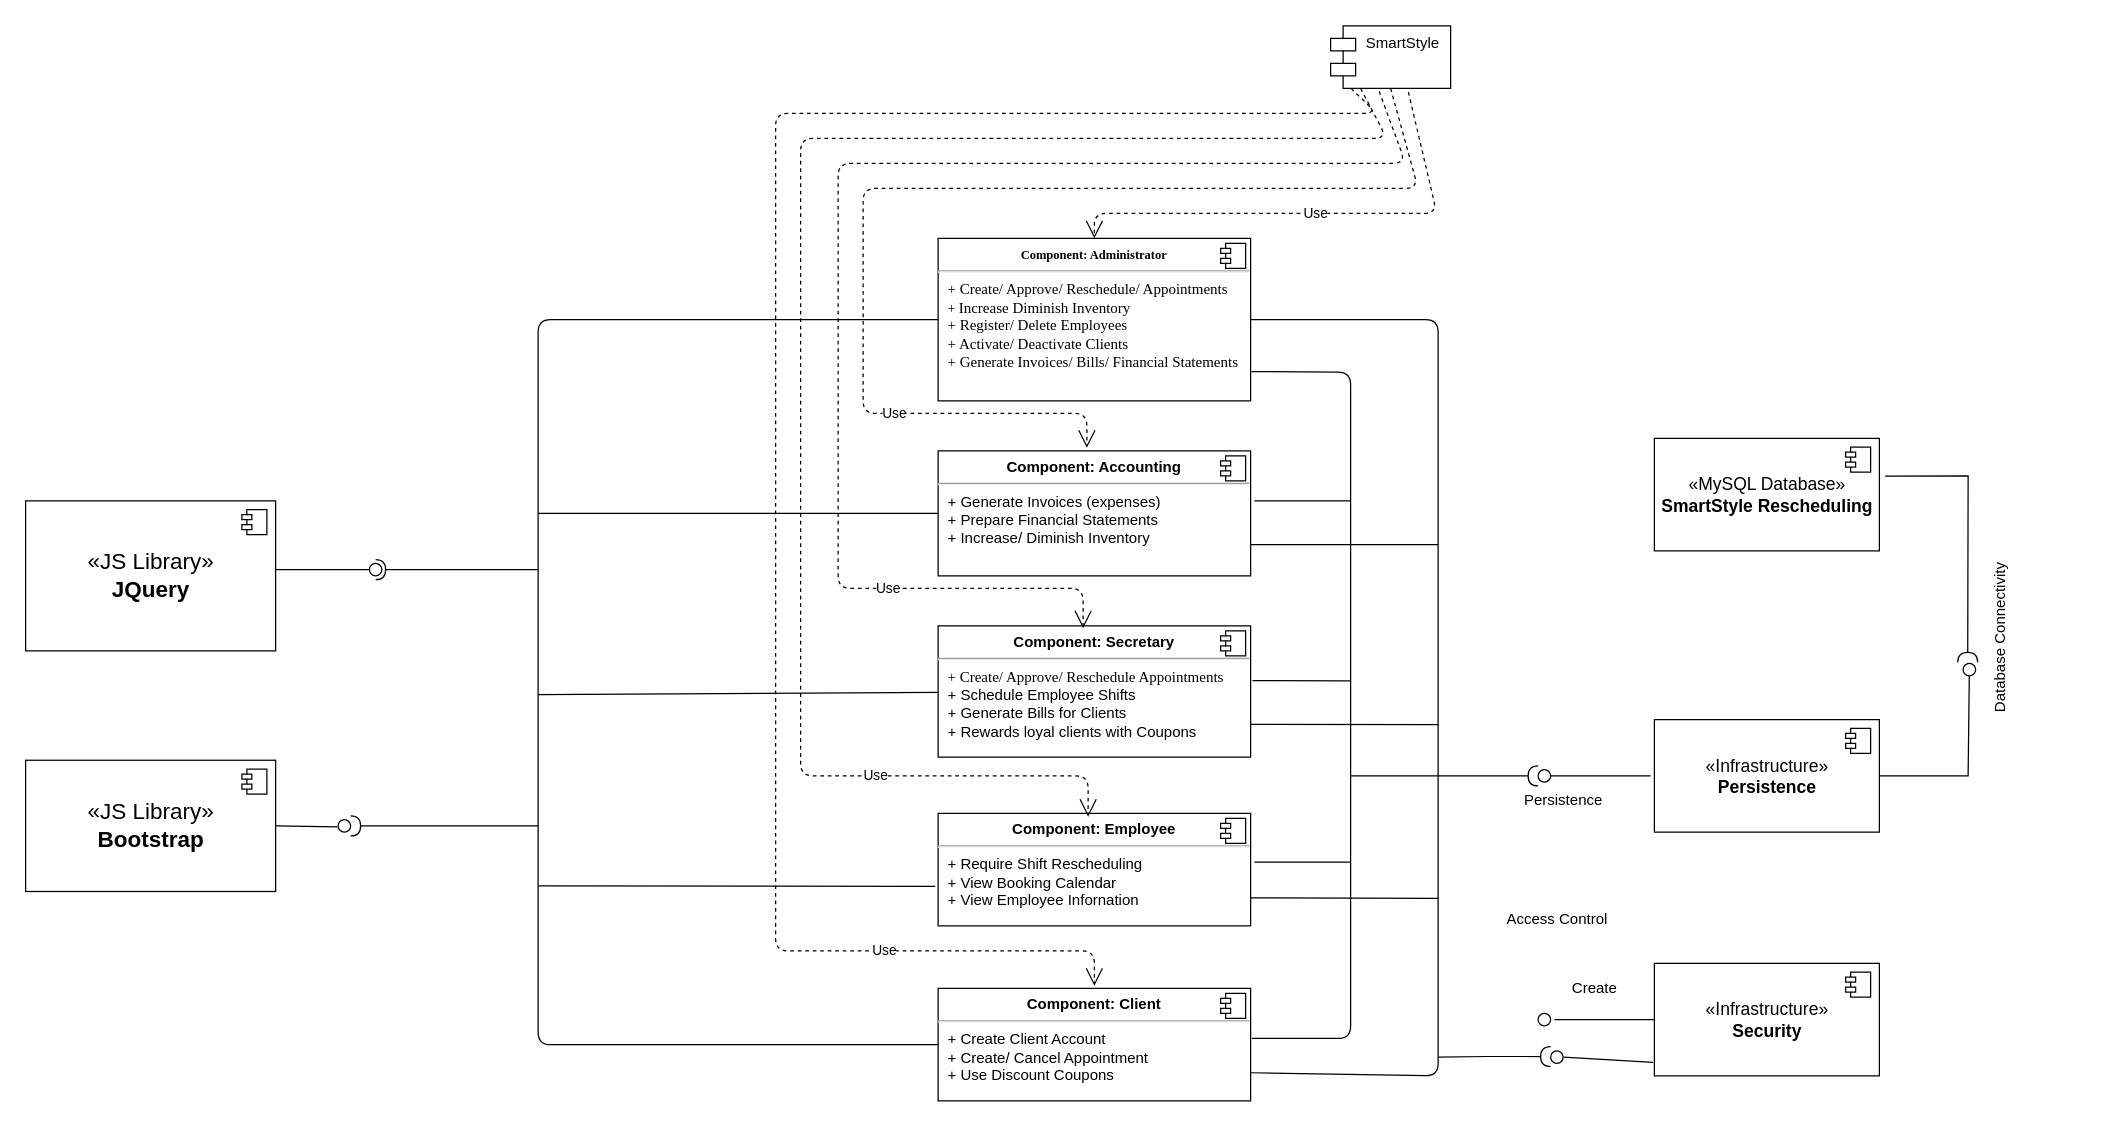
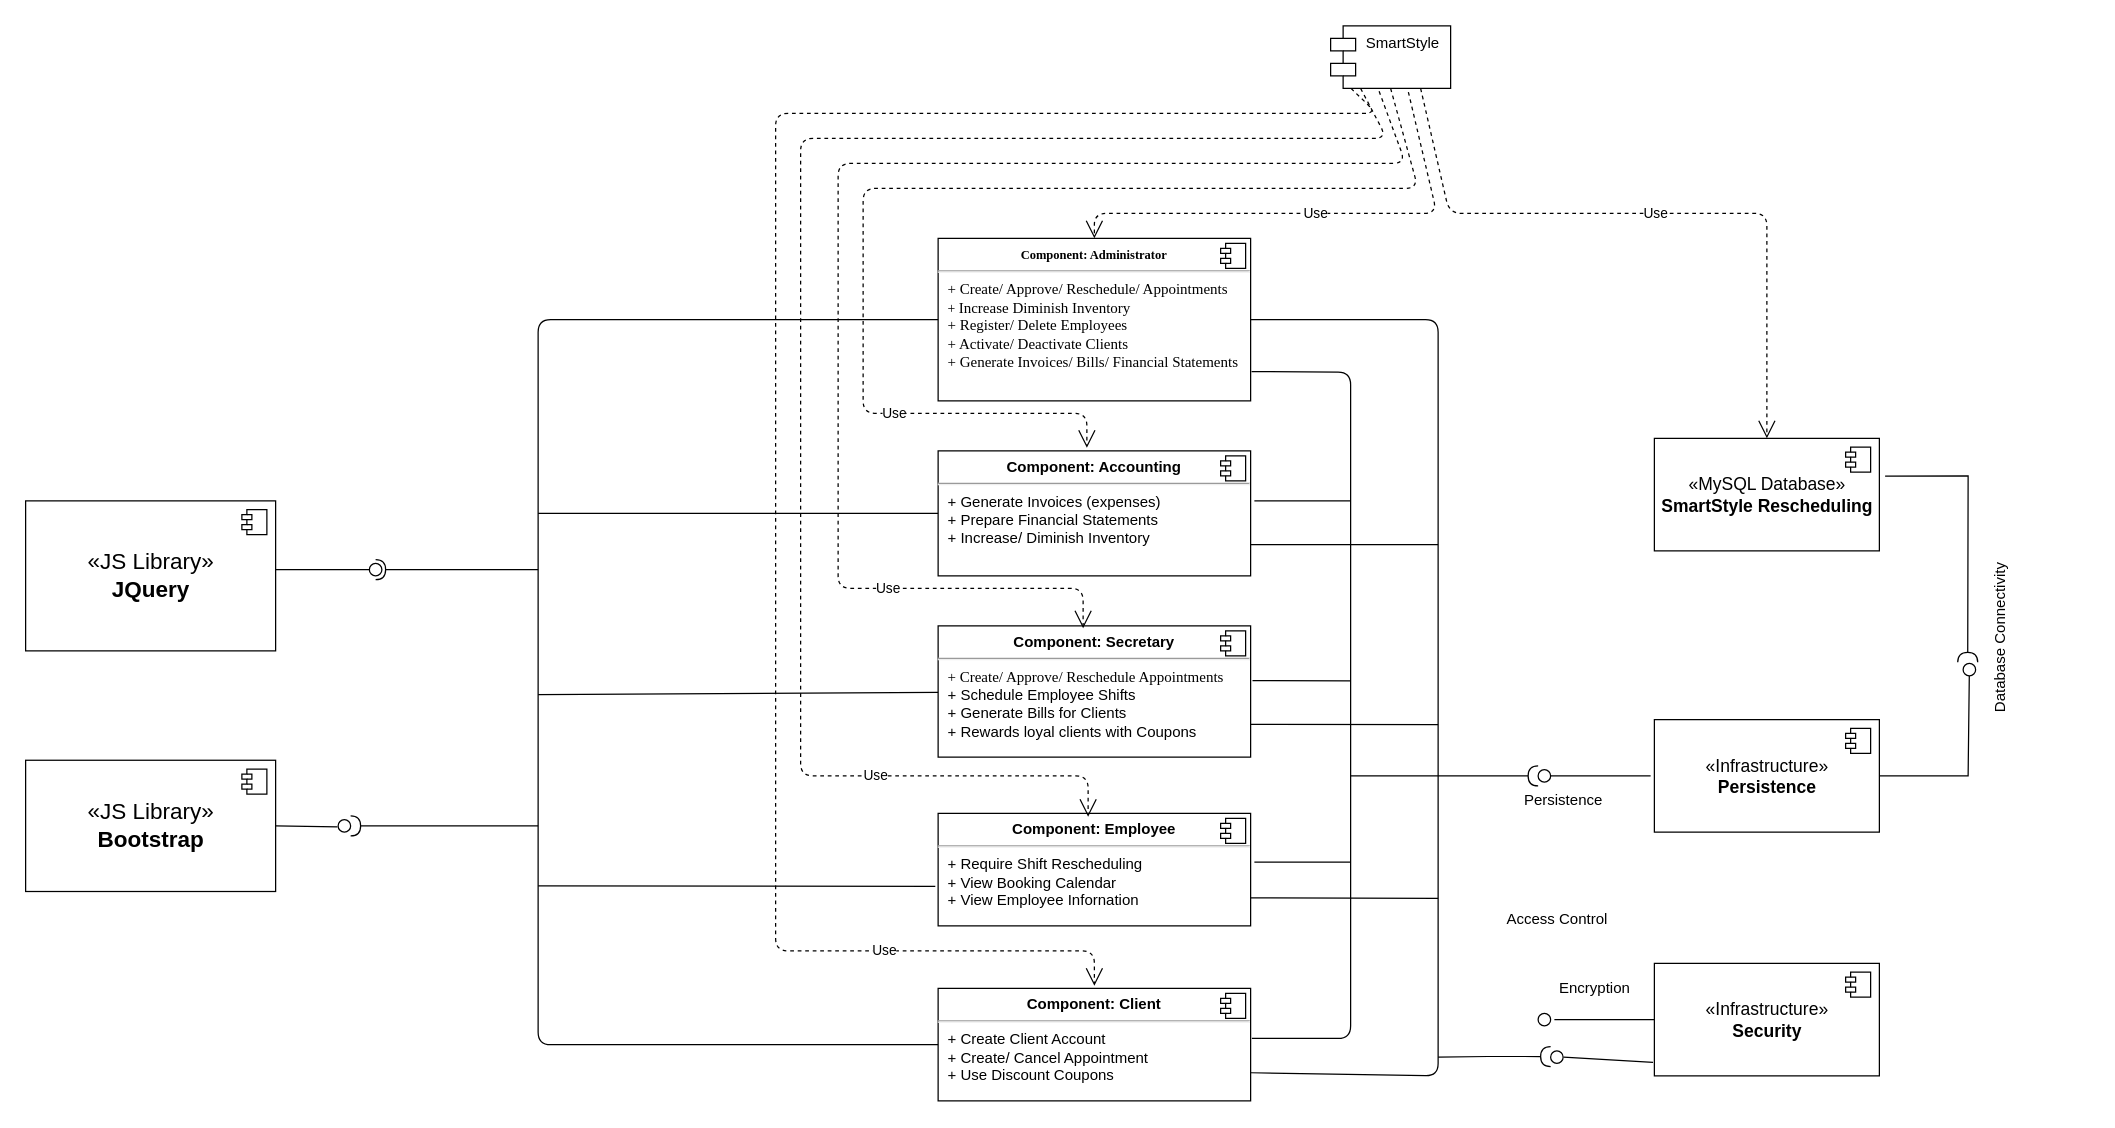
none -> (1653, 213)
(1595, 988) -> (1595, 988)
